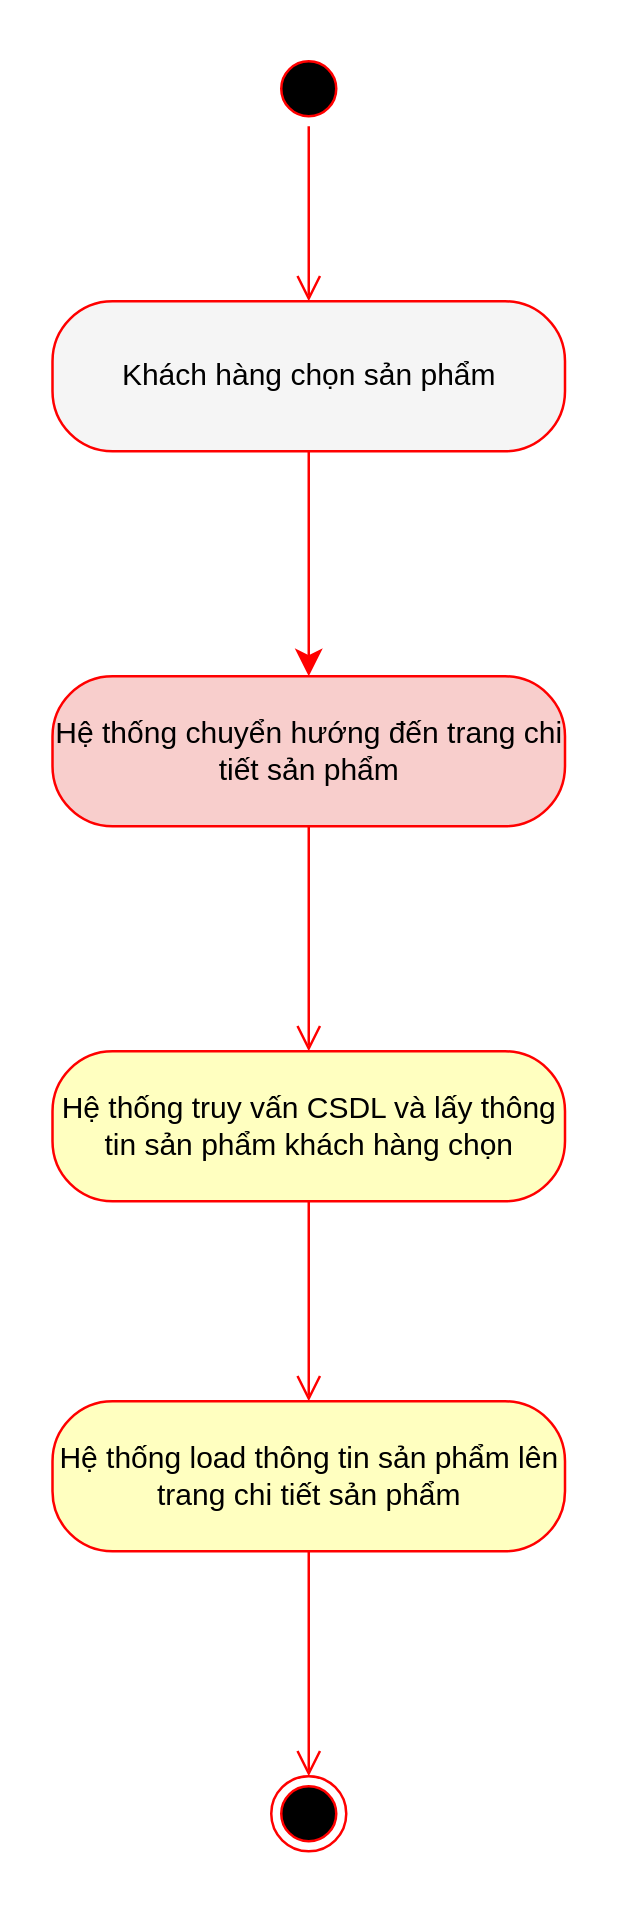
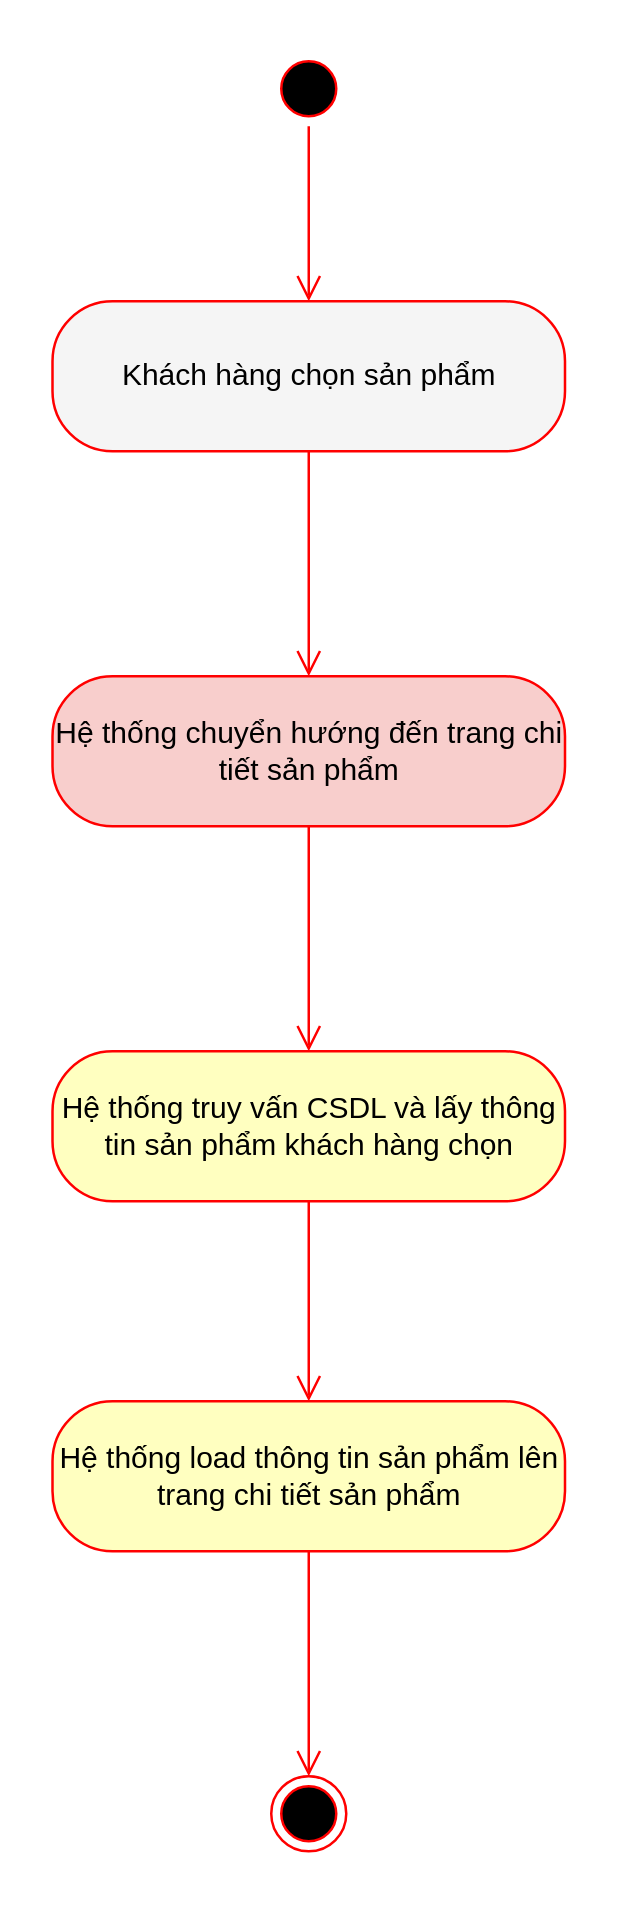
(309, 654) -> (309, 660)
